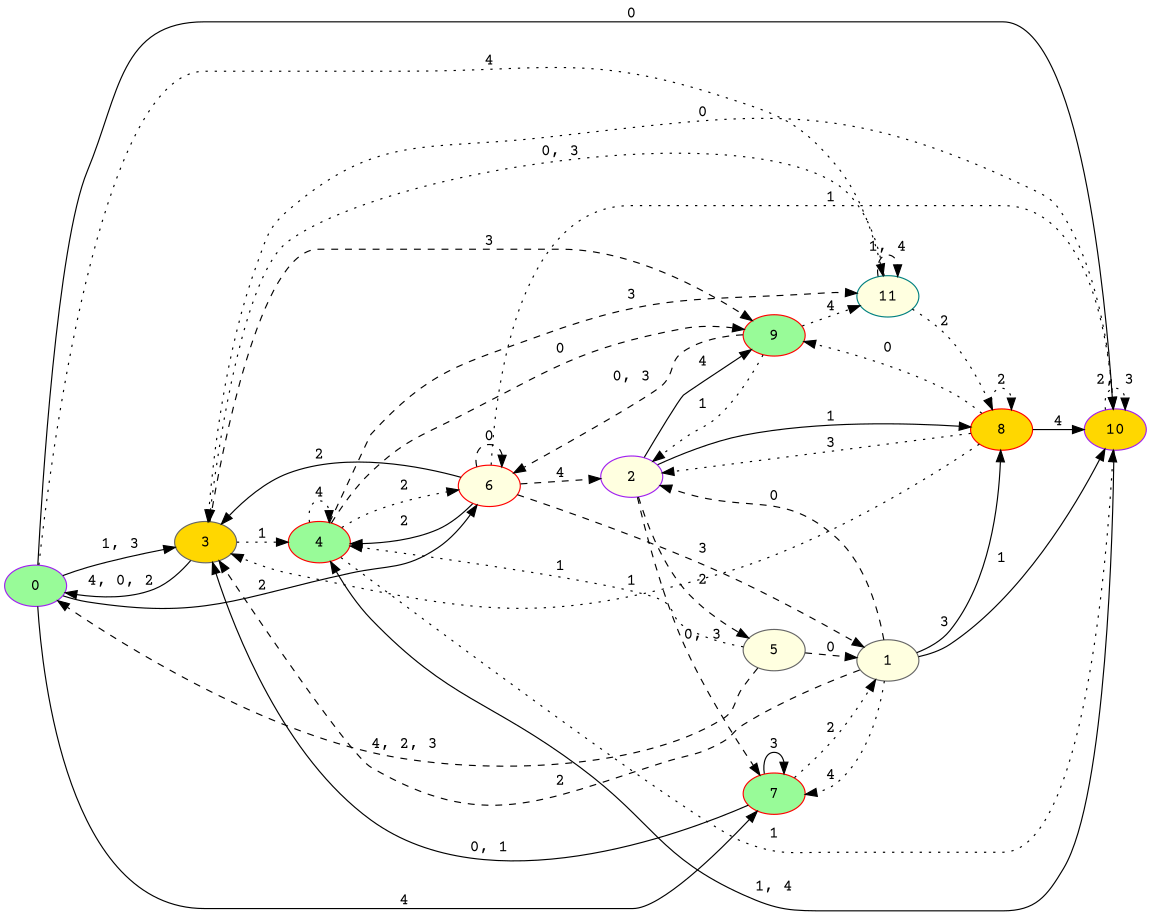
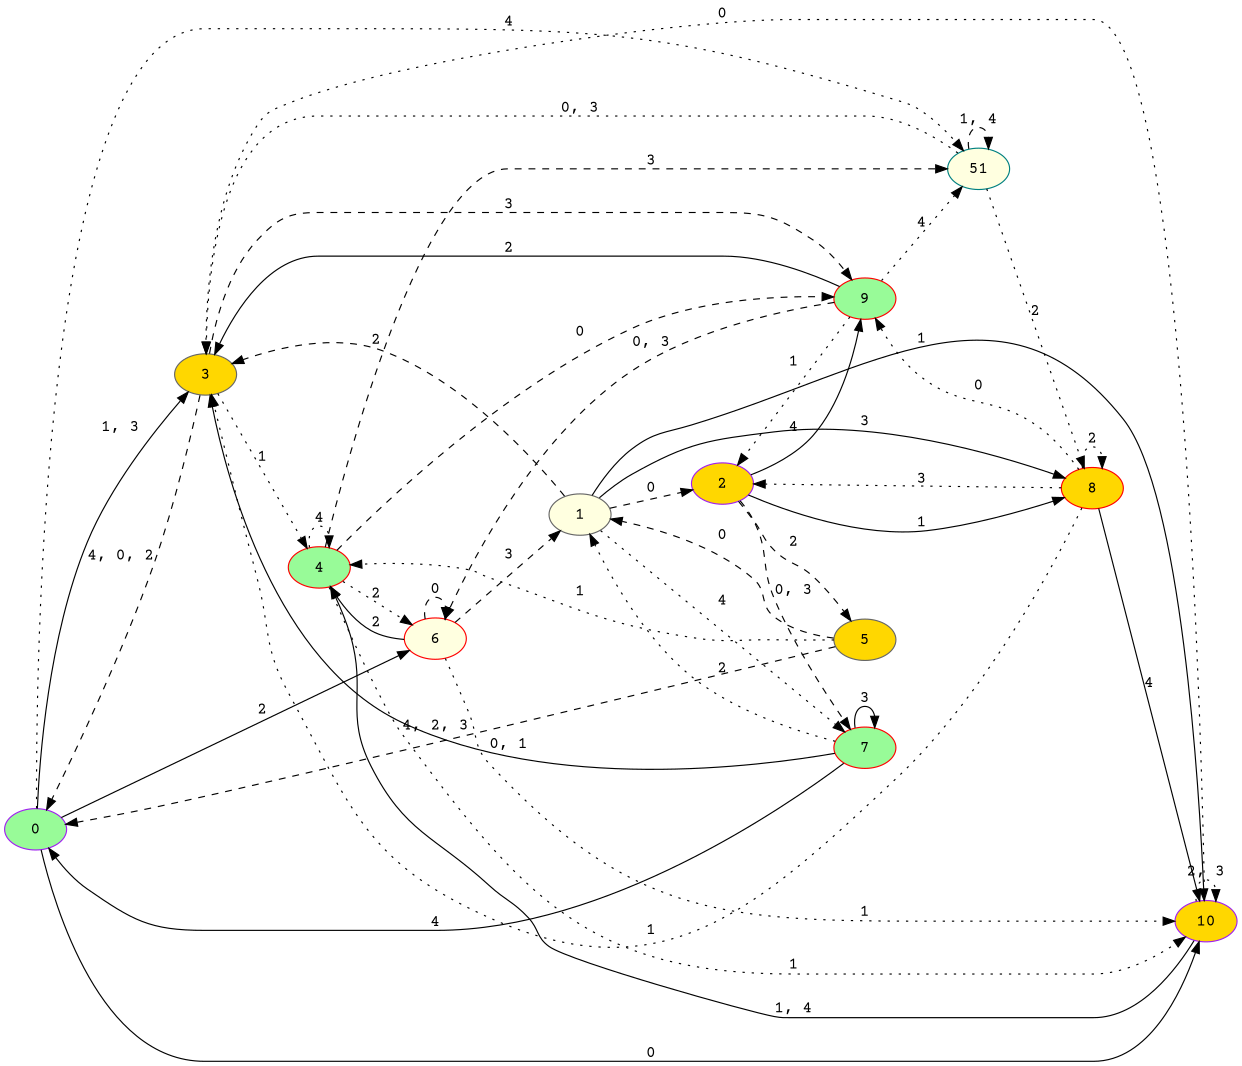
(888, 296) -> (979, 169)
(338, 463) -> (512, 256)
(632, 477) -> (722, 484)
(555, 482) -> none
(139, 594) -> (140, 602)
(774, 650) -> (865, 640)
(305, 909) -> (458, 929)
